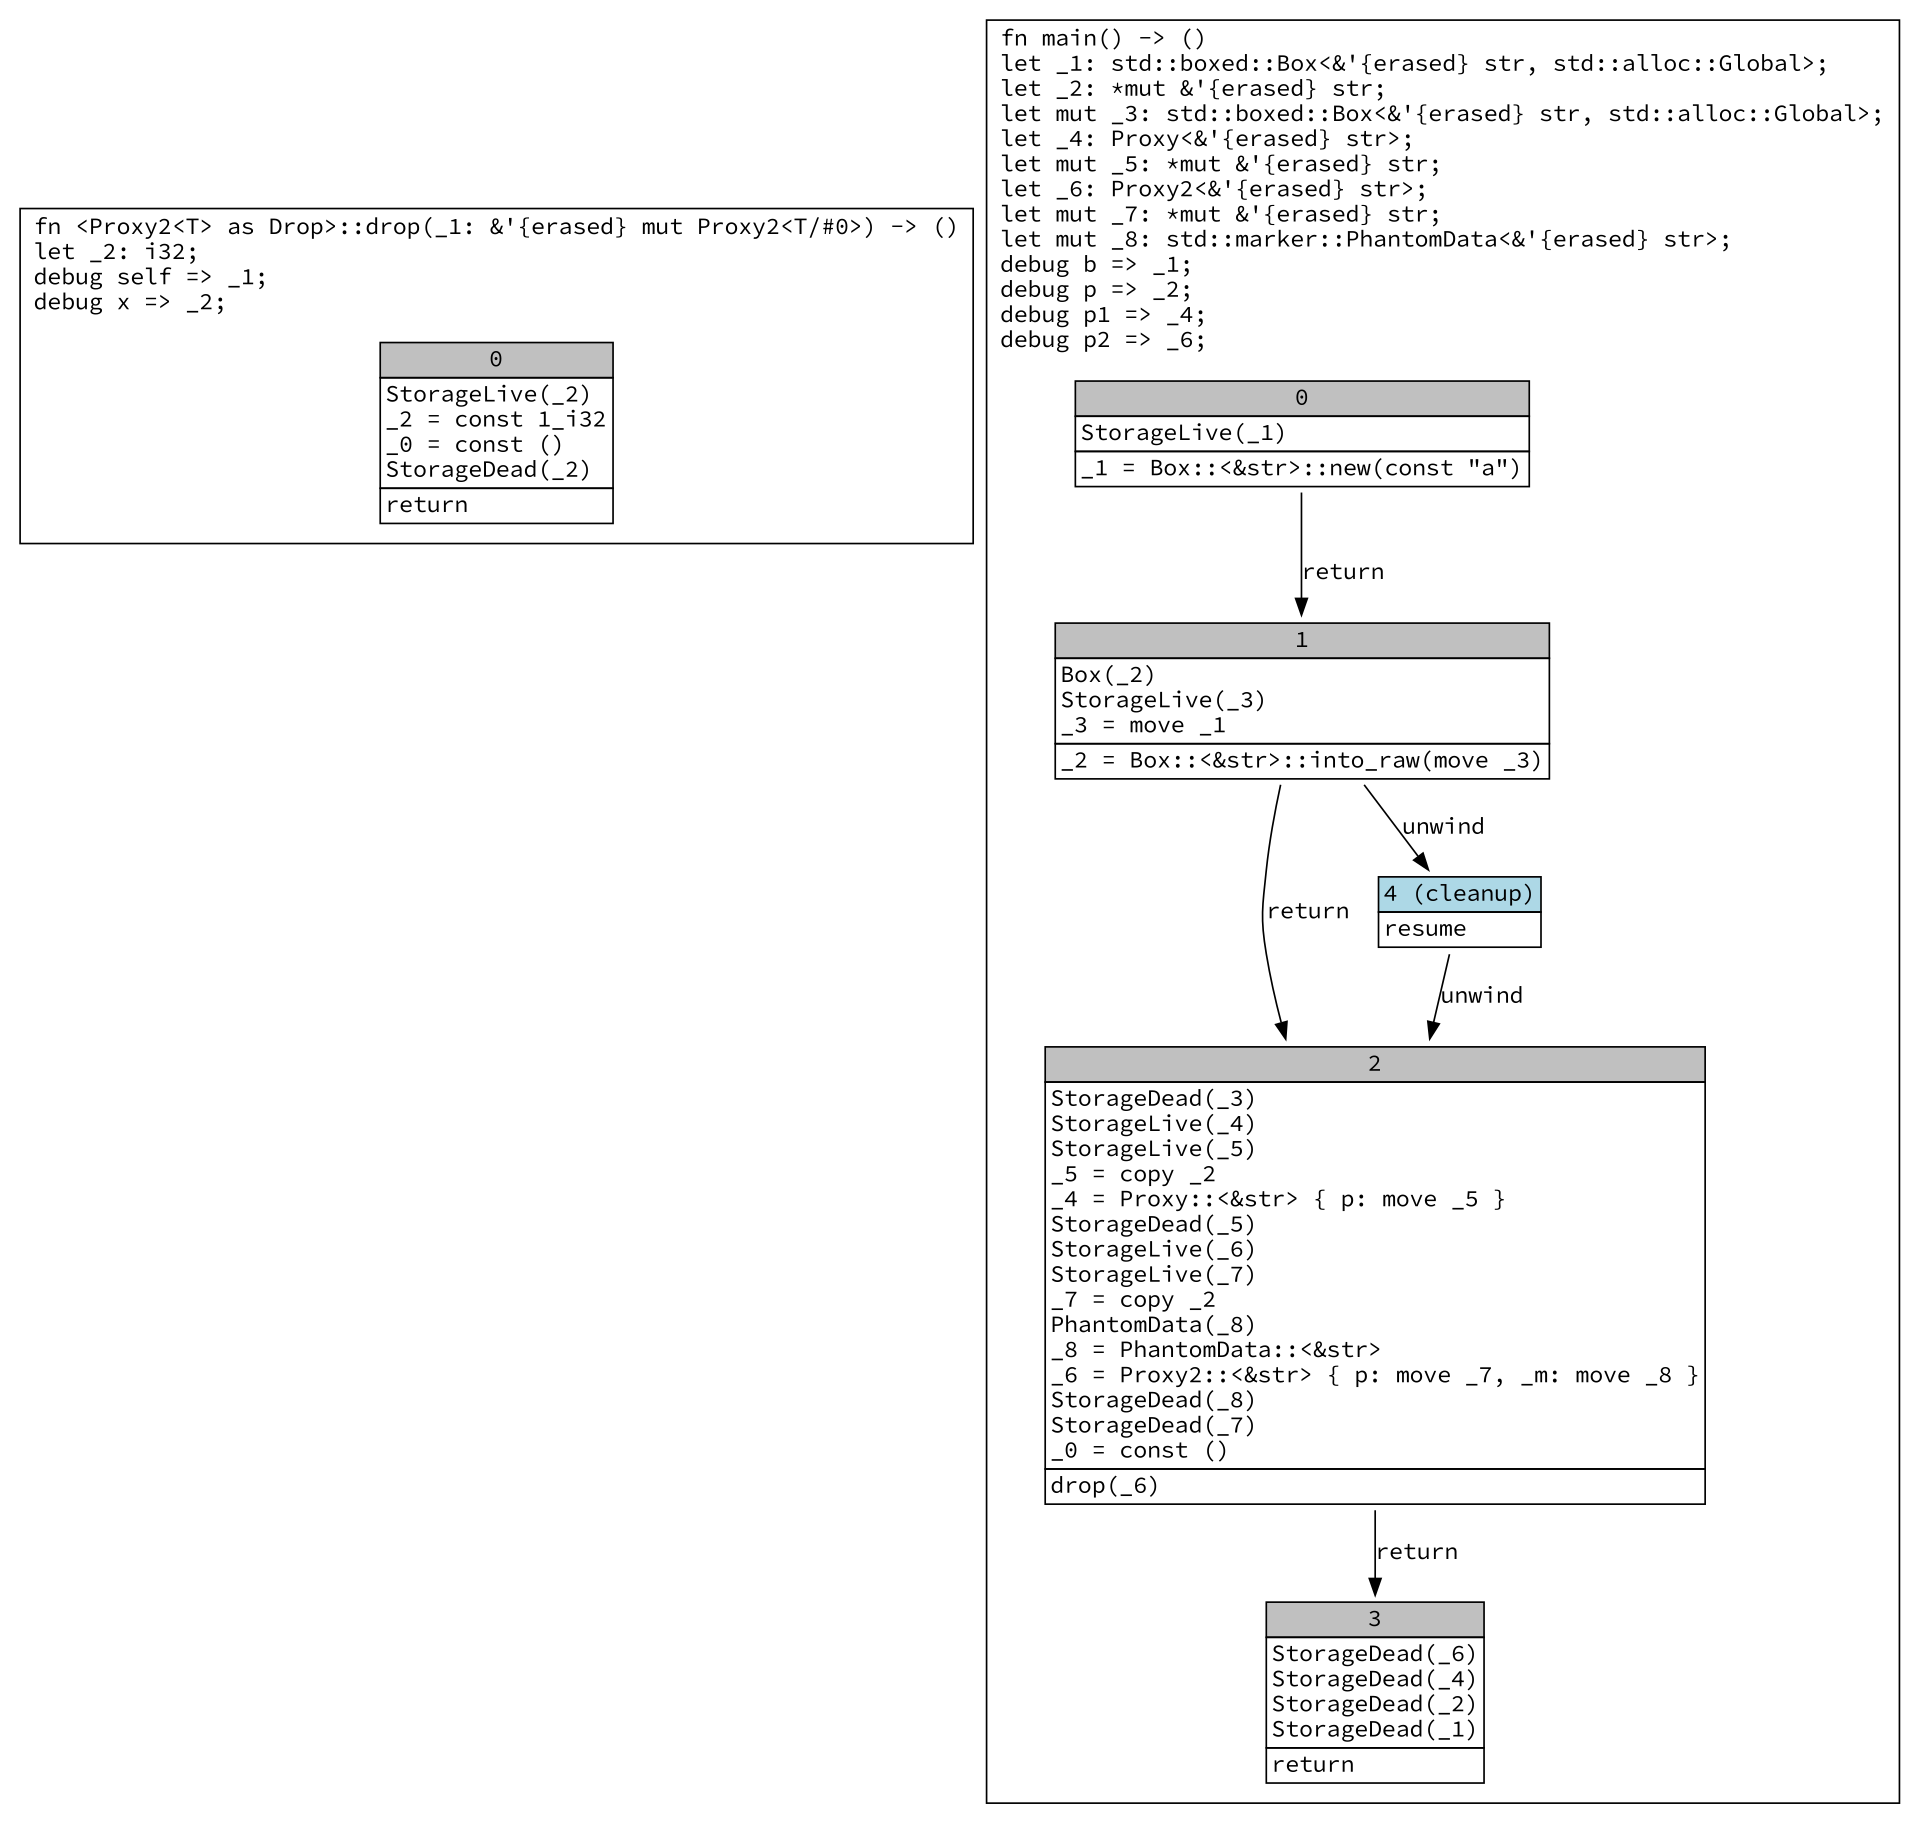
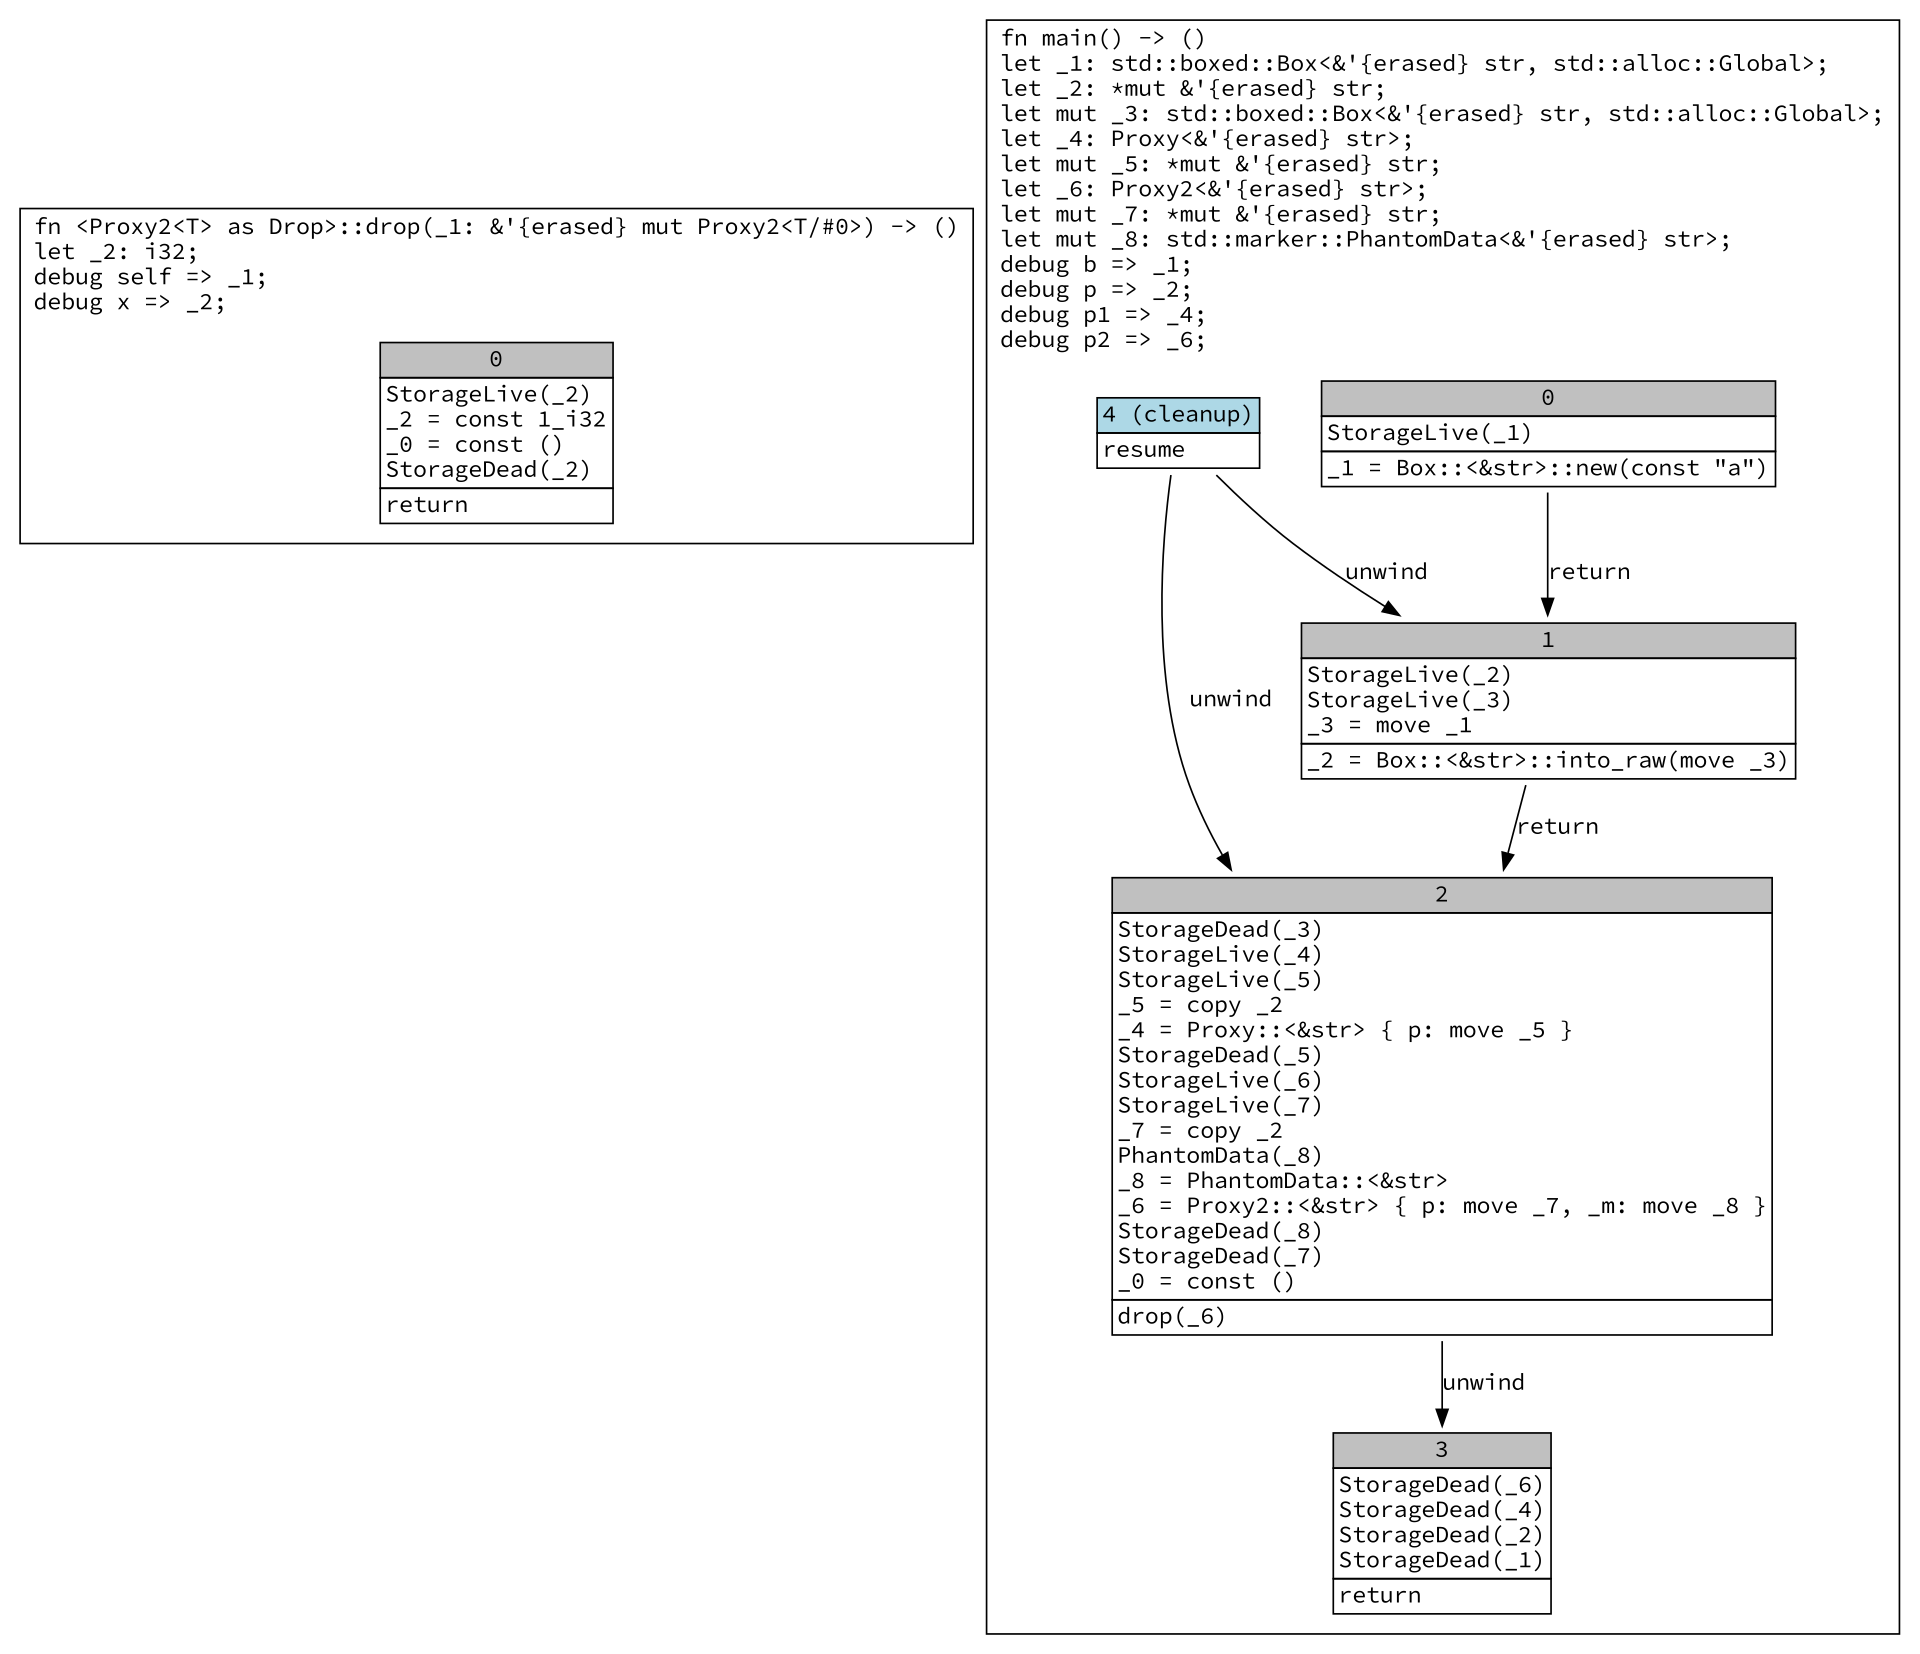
(1109, 675) -> (1410, 675)
(1391, 821) -> (1297, 546)
(1417, 1553) -> (1484, 1384)
